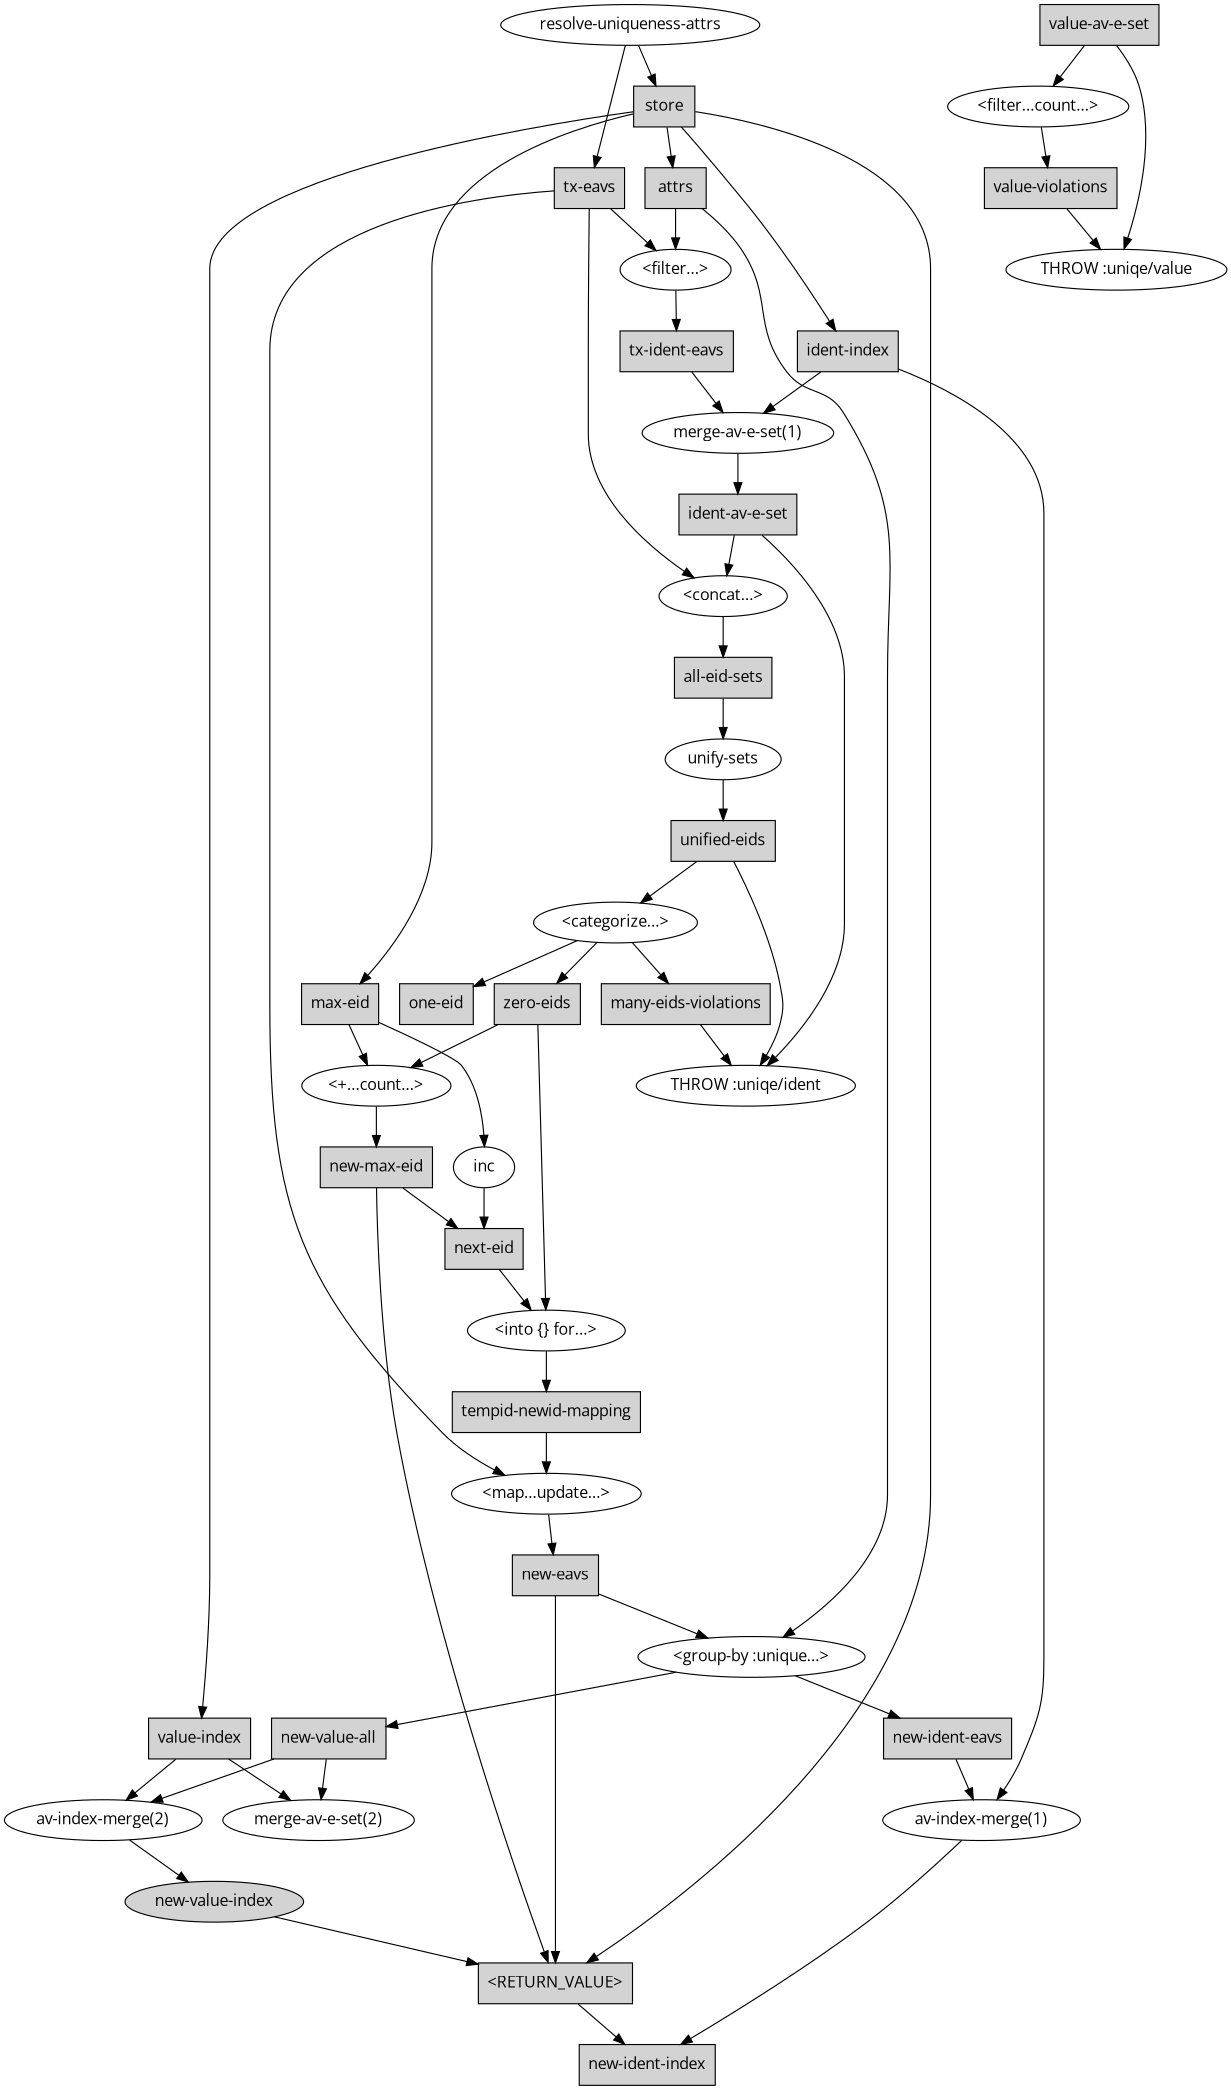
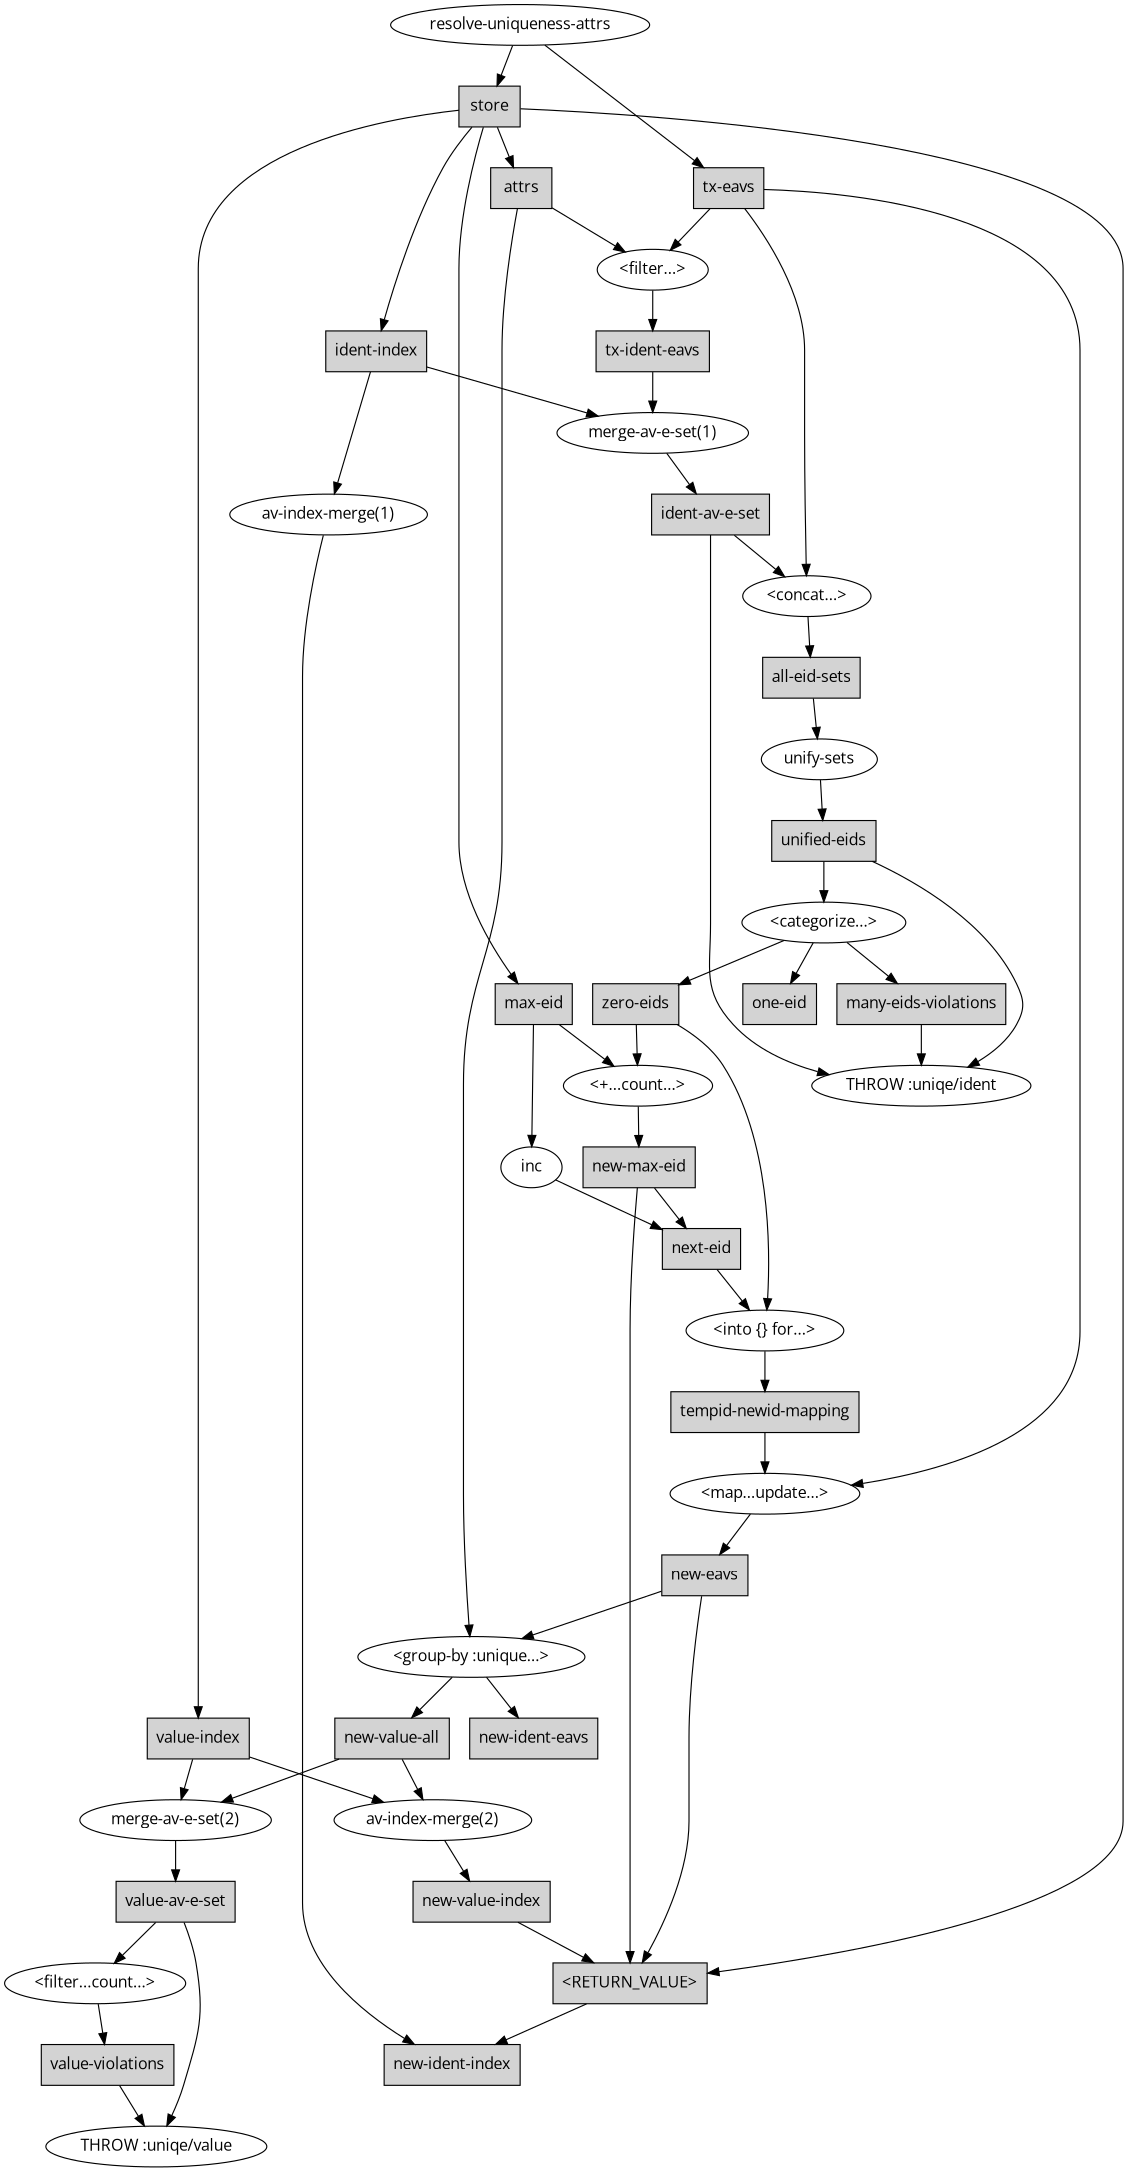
(962, 1774) -> none
none -> (176, 1855)
(214, 1902) -> (482, 1902)
